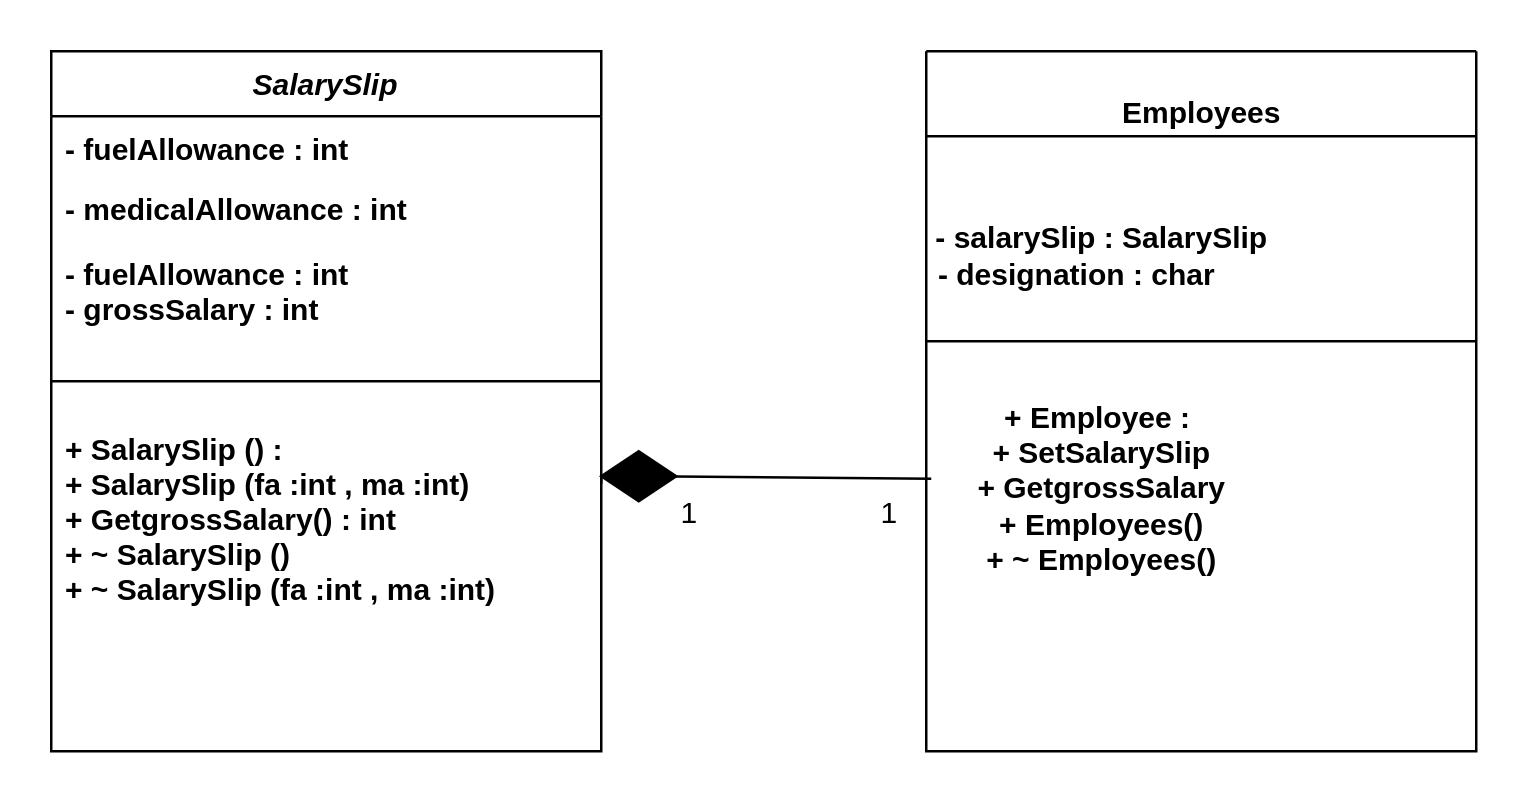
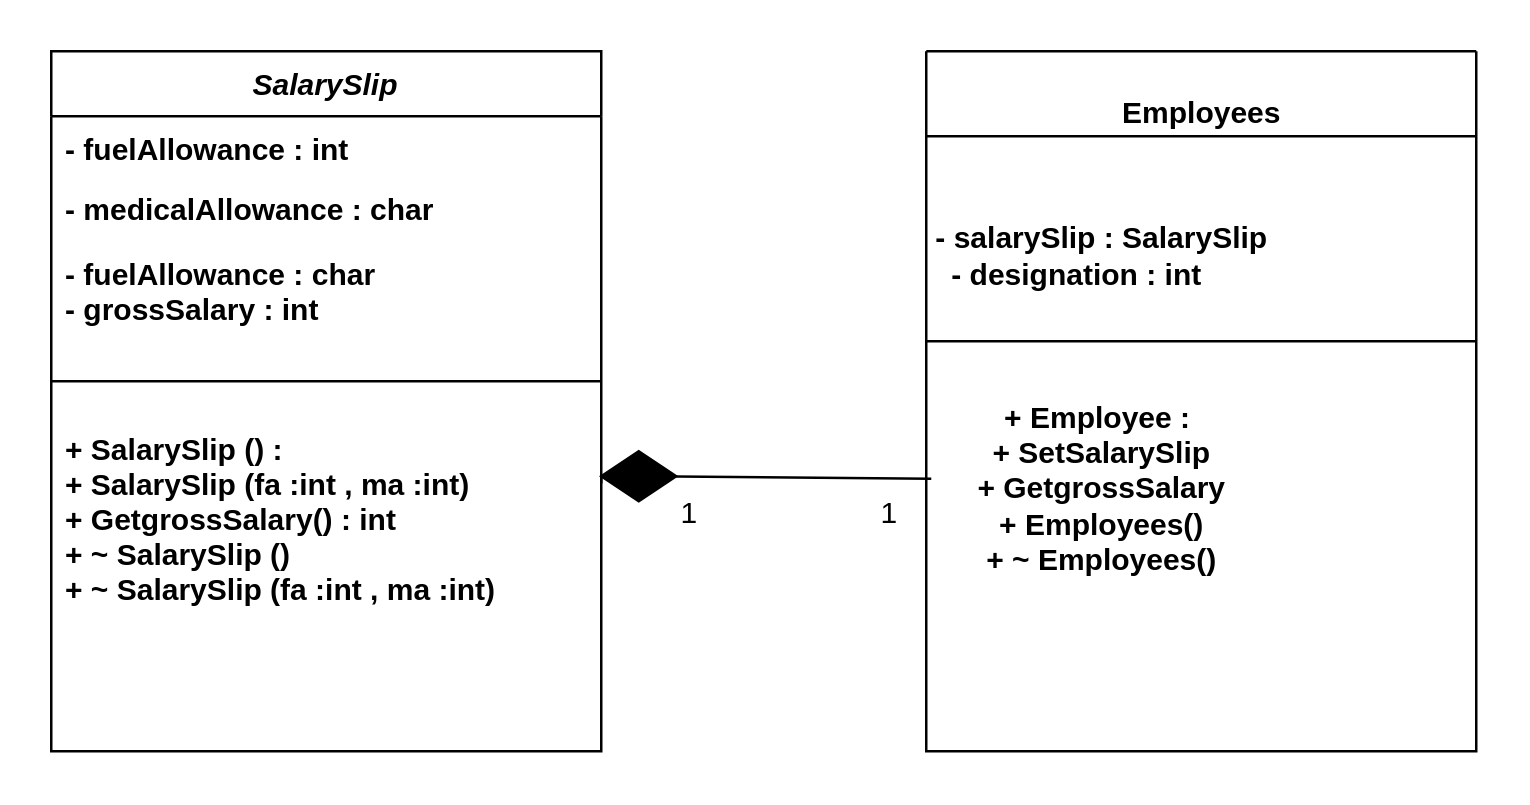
(235, 210) -> (248, 210)
(214, 275) -> (226, 275)
(1078, 276) -> (1078, 276)
